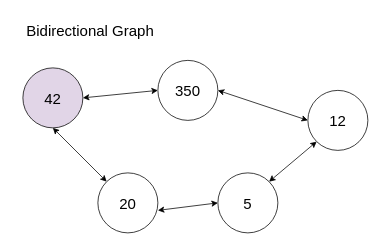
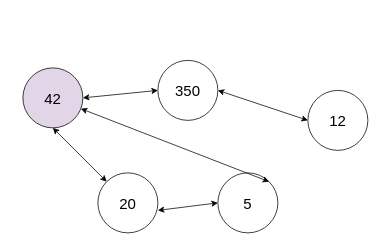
(90, 30) -> none
(293, 162) -> (175, 145)
